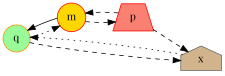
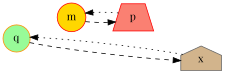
(106, 12) -> (106, 12)
(46, 22) -> none
(43, 33) -> none
(167, 39) -> none
